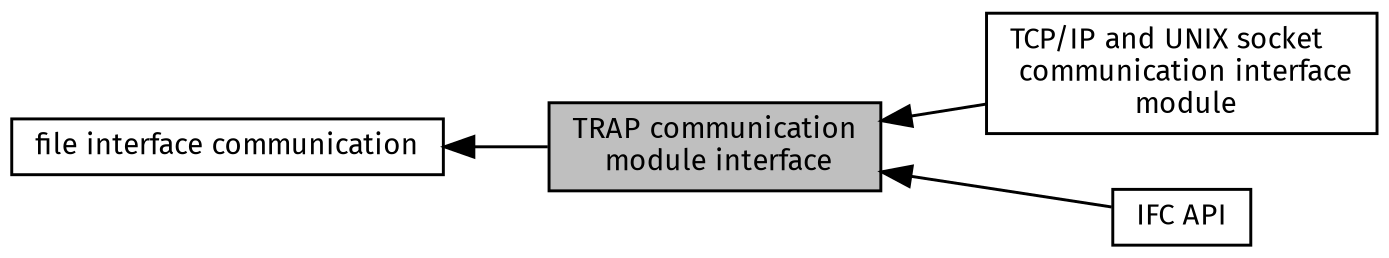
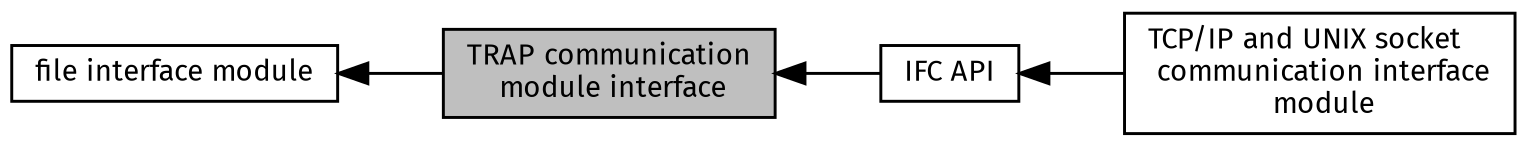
(949, 110) -> (1087, 73)
(228, 147) -> (175, 73)
